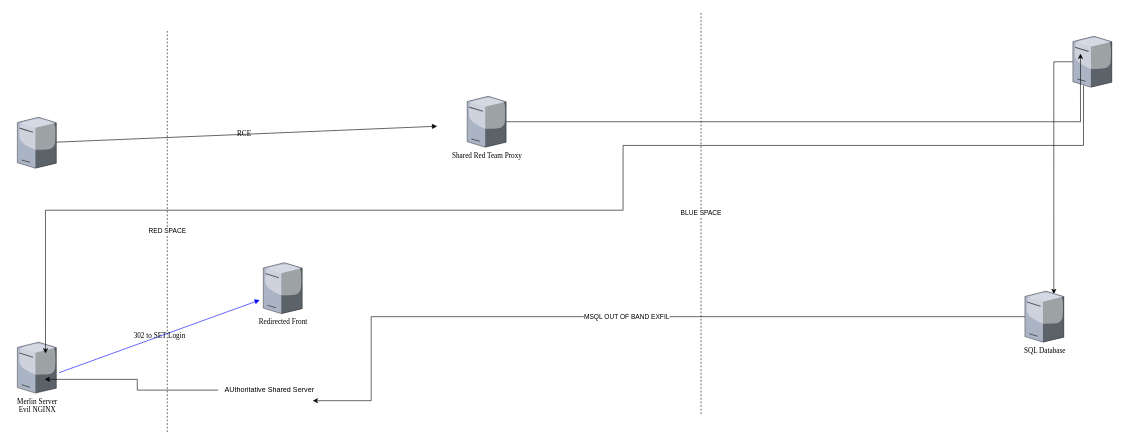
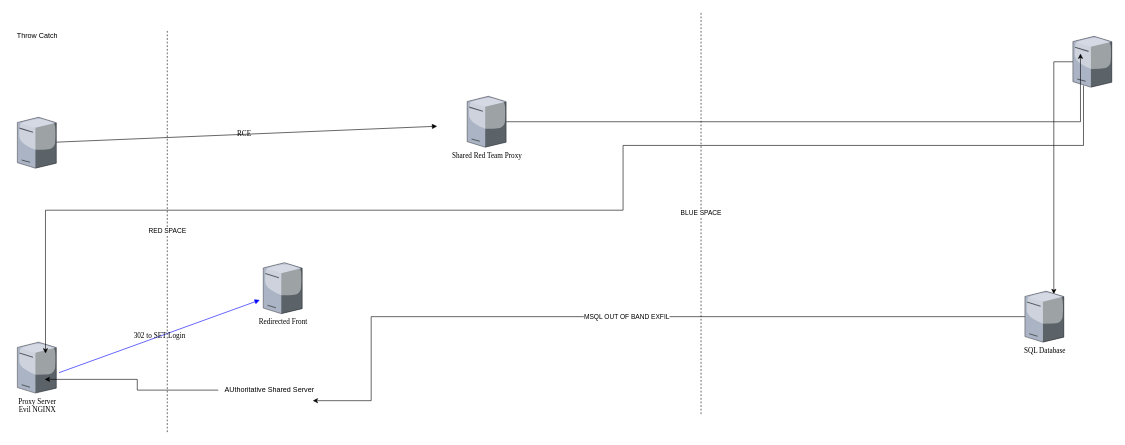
none -> (37, 36)
(37, 406) -> (37, 406)
